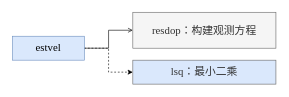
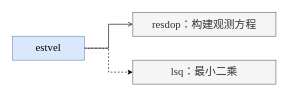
(205, 30) -> (205, 24)
(205, 72) -> (205, 72)
